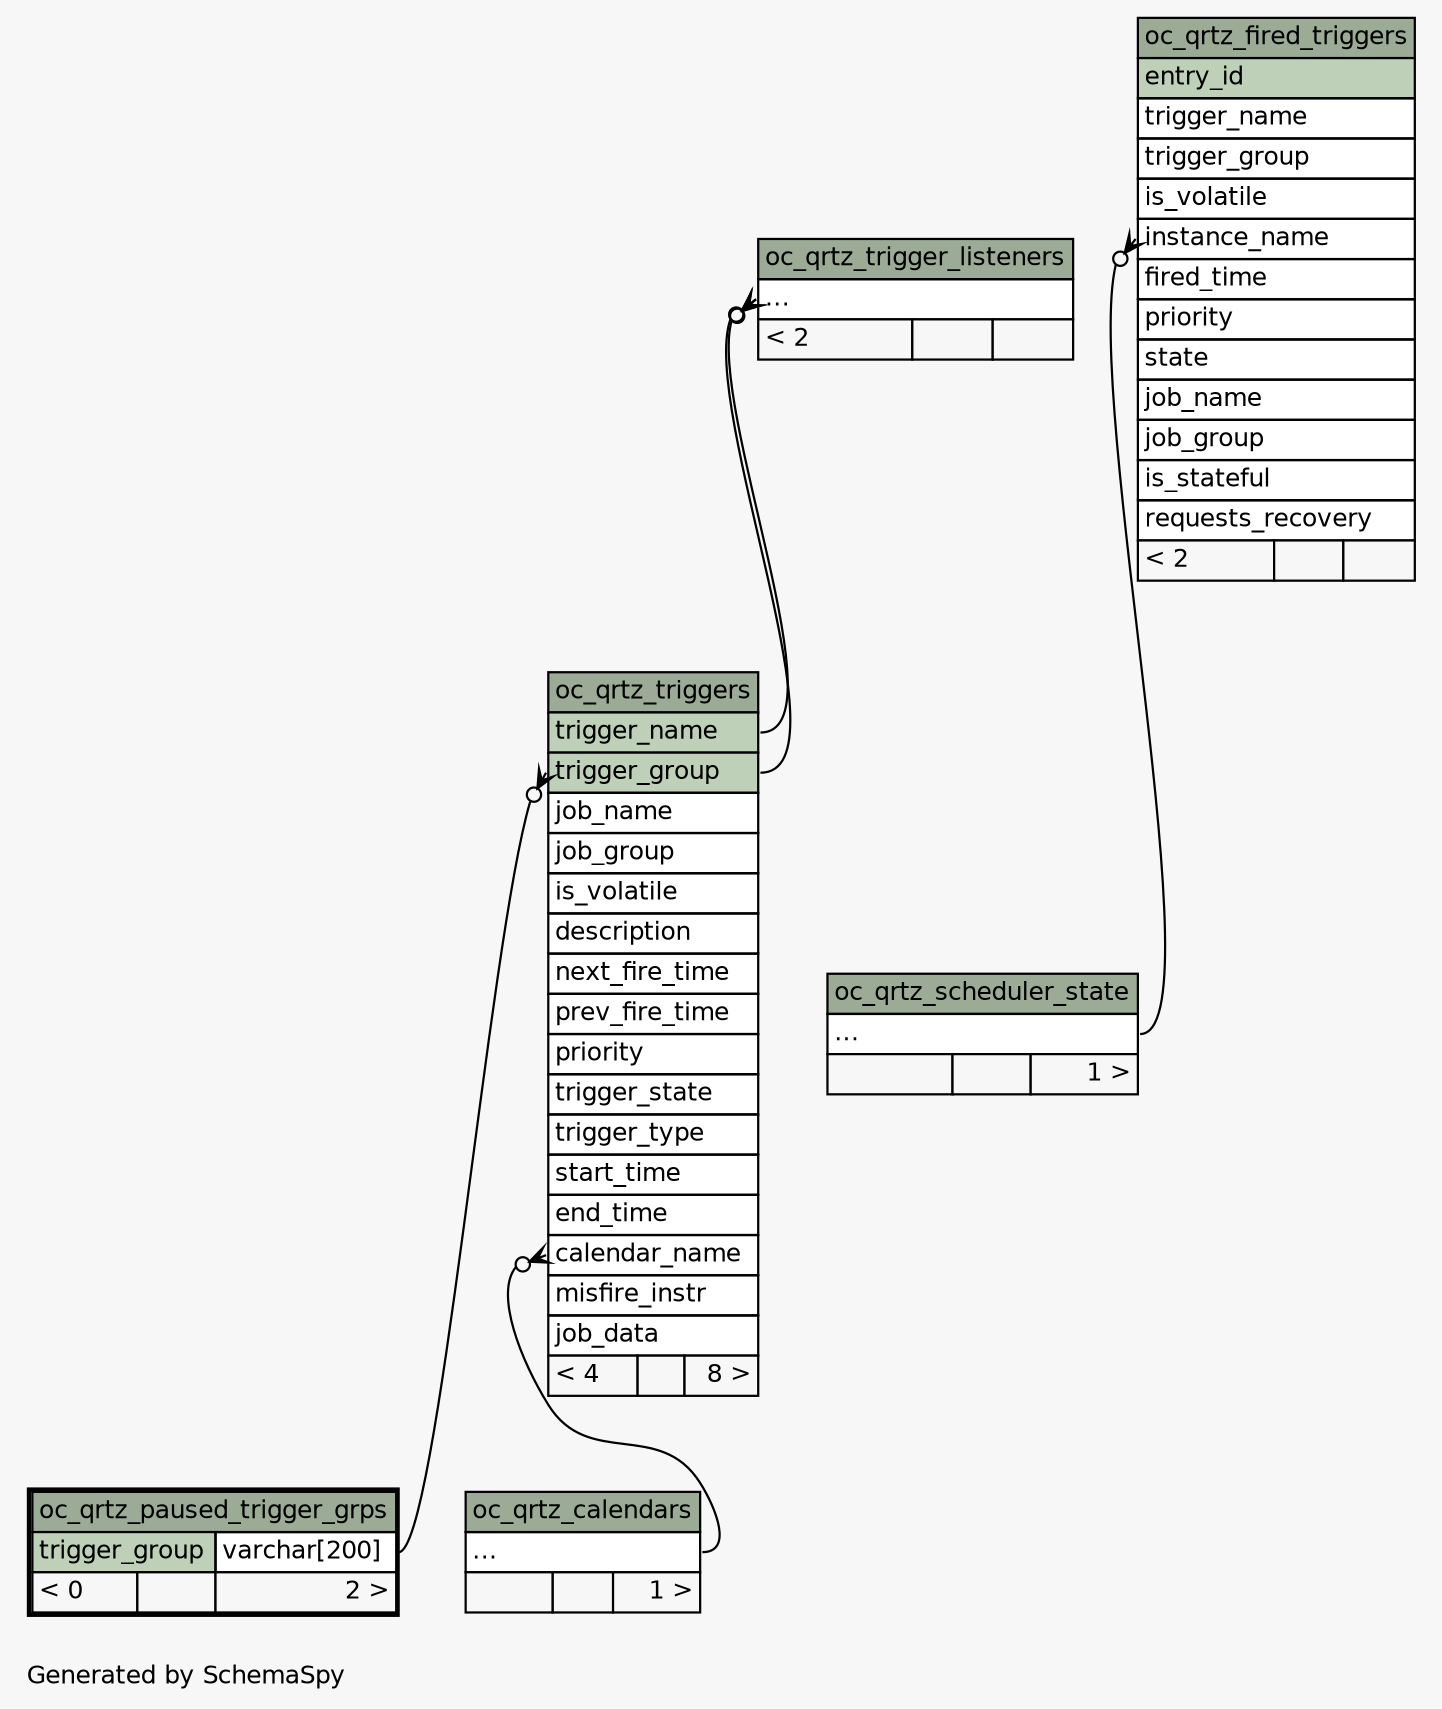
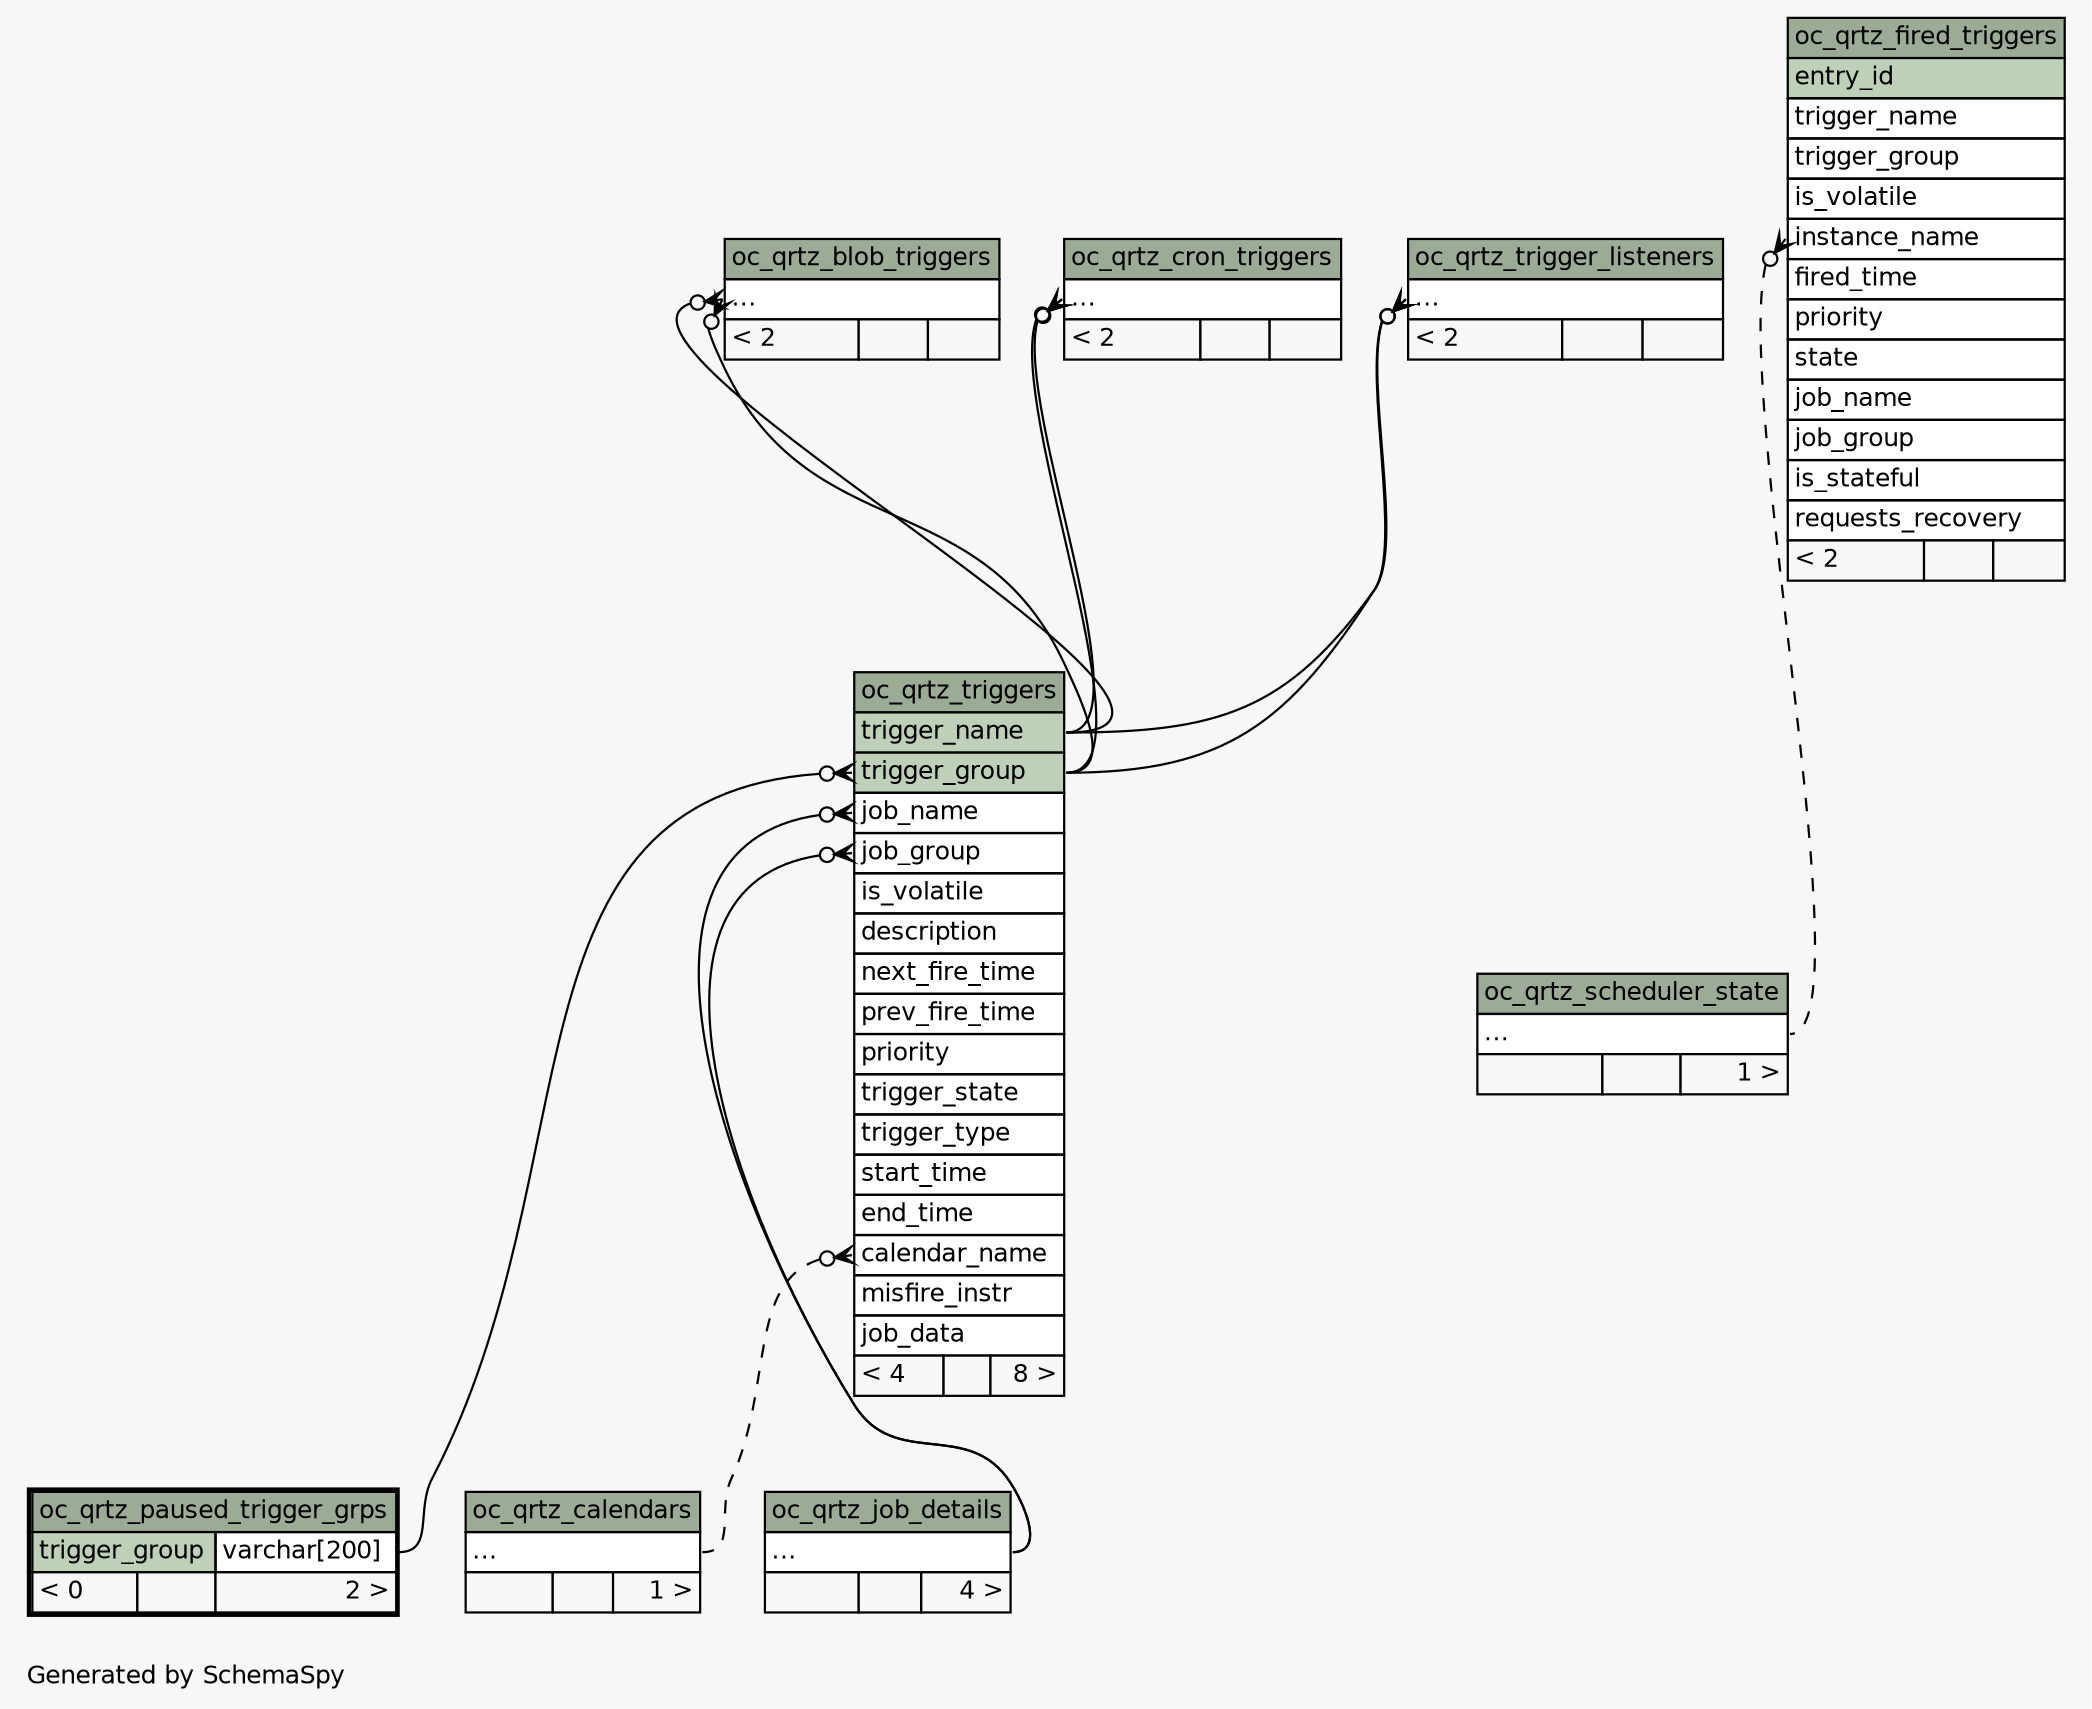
none -> (861, 299)
none -> (1203, 299)
(1140, 652) -> (1790, 652)
(593, 1438) -> (754, 1403)
none -> (888, 1552)
